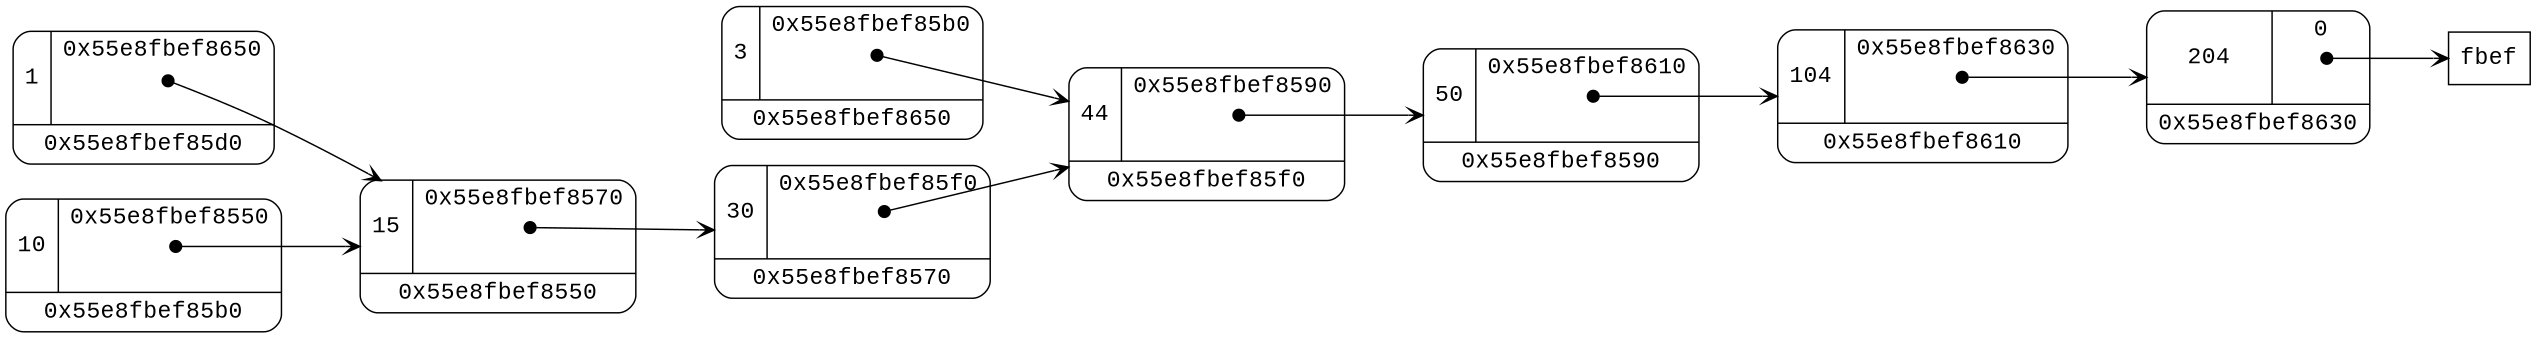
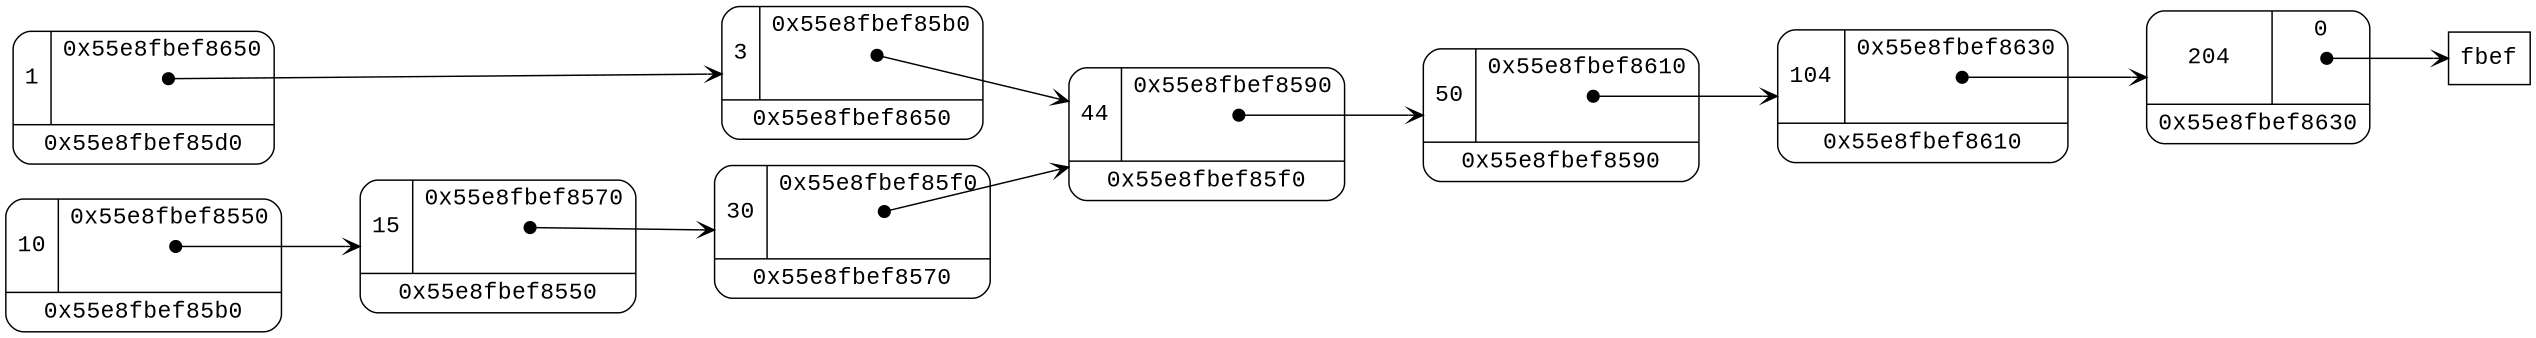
(273, 125) -> (441, 76)
